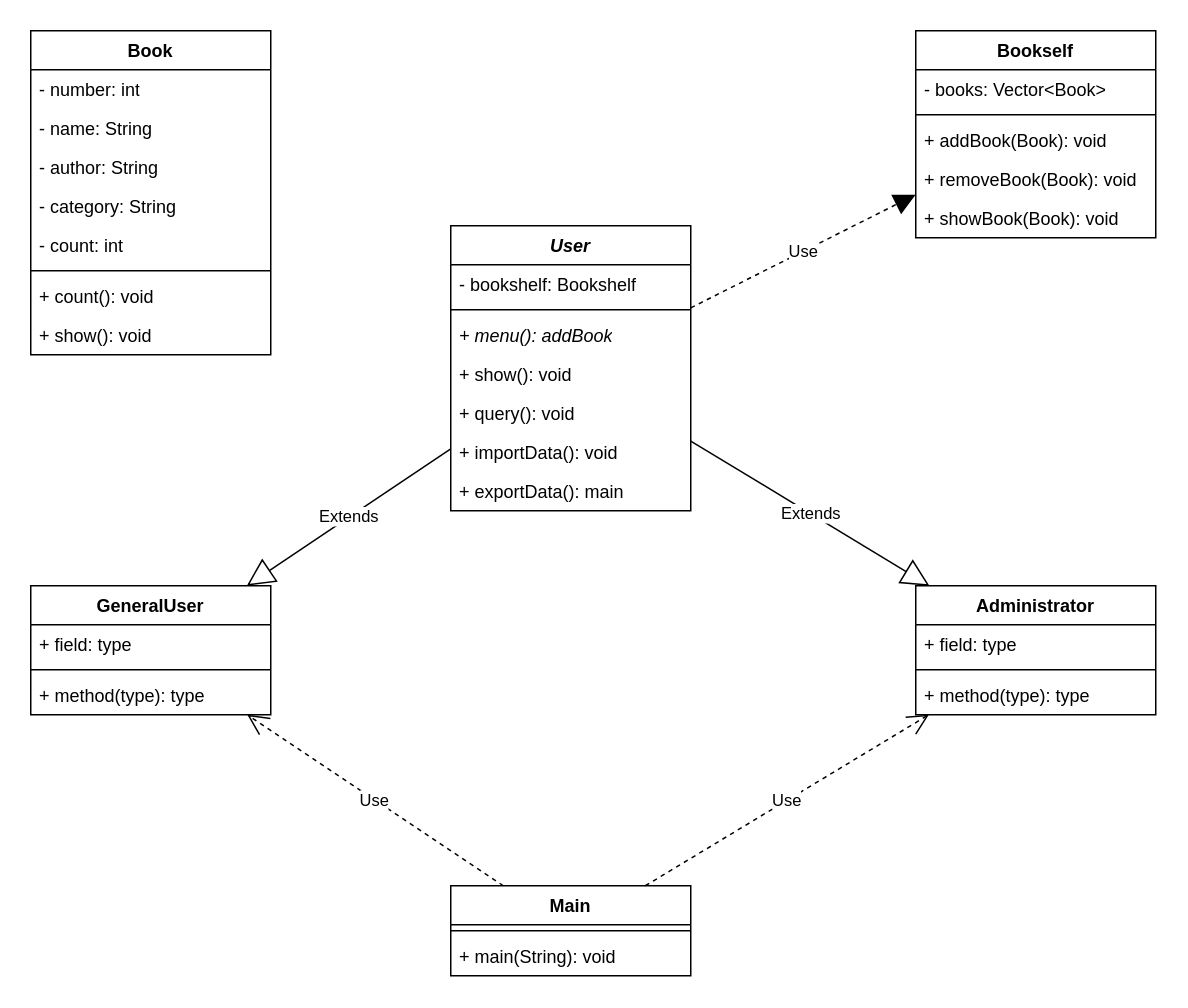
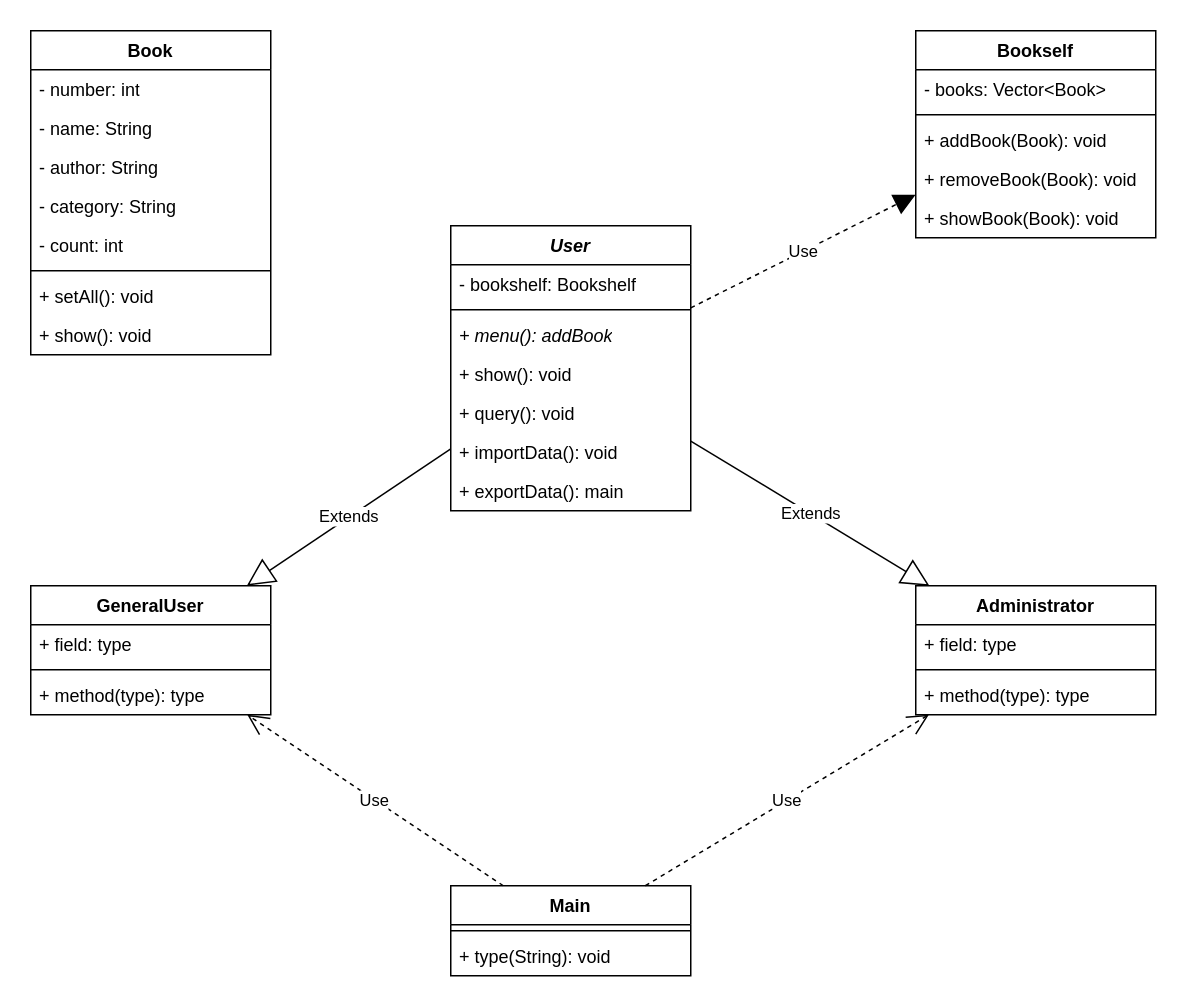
(106, 298) -> (106, 298)
(546, 957) -> (548, 957)
